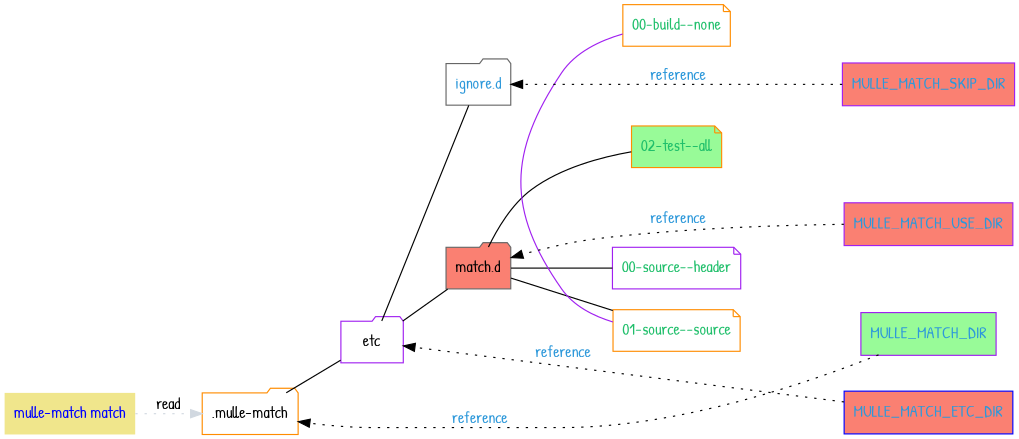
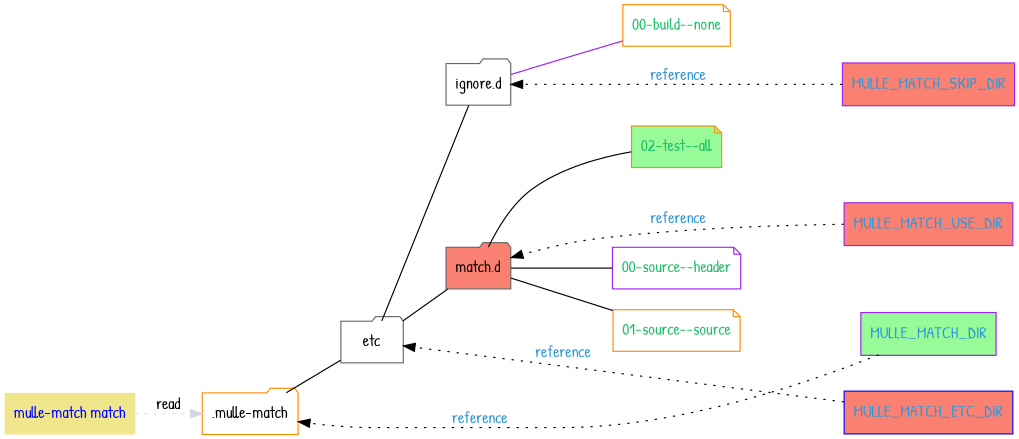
(478, 84) -> (478, 84)
(522, 175) -> (567, 58)
(372, 342) -> (372, 342)
